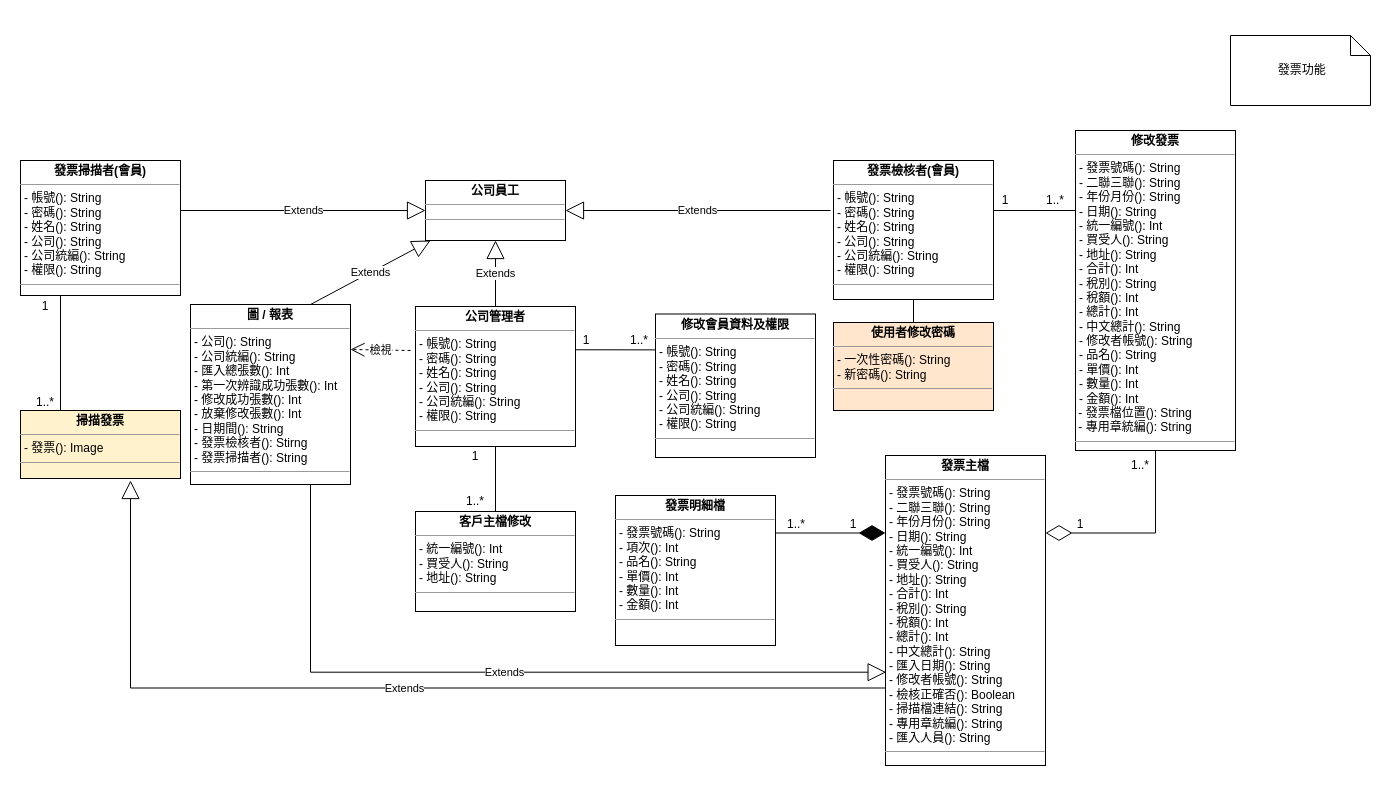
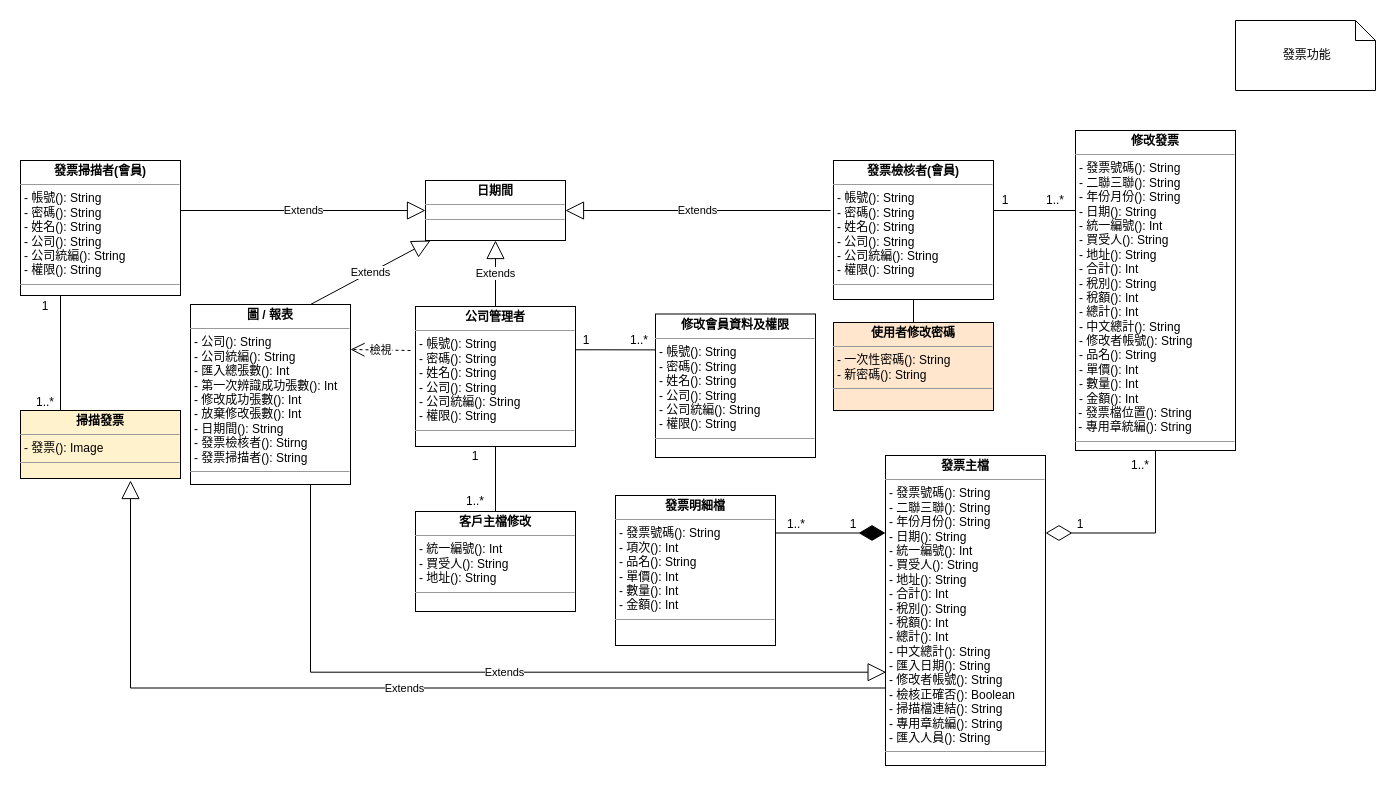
(1301, 71) -> (1306, 56)
(450, 188) -> (444, 188)
